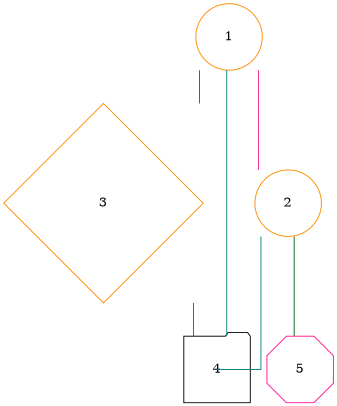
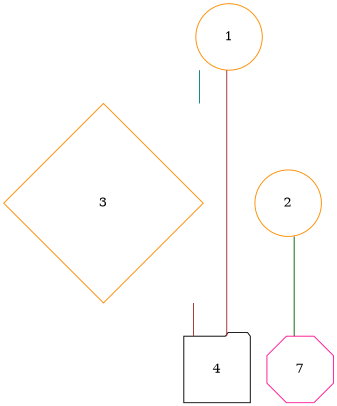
(200, 87) -> (200, 87)
(259, 120) -> none
(227, 203) -> (227, 203)
(261, 325) -> none
(300, 369) -> (300, 369)
